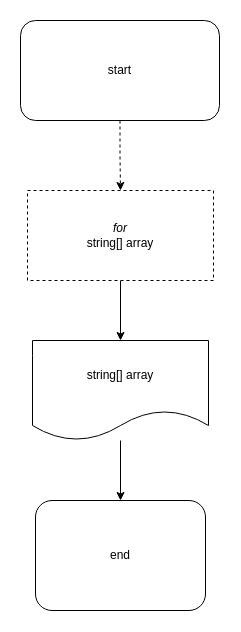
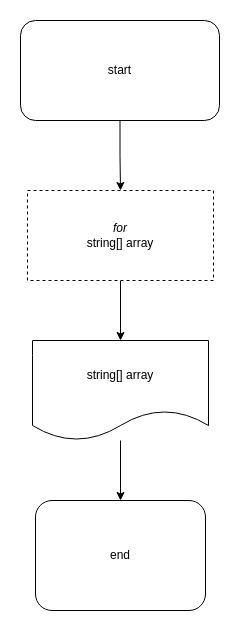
(120, 151) -> (120, 151)
